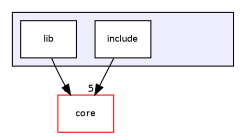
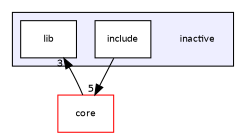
none -> (197, 39)
(58, 73) -> (76, 81)
